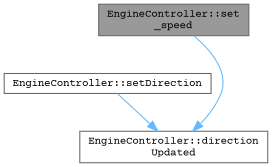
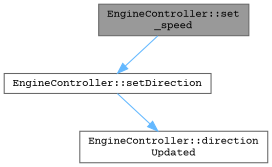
(223, 78) -> (142, 51)
